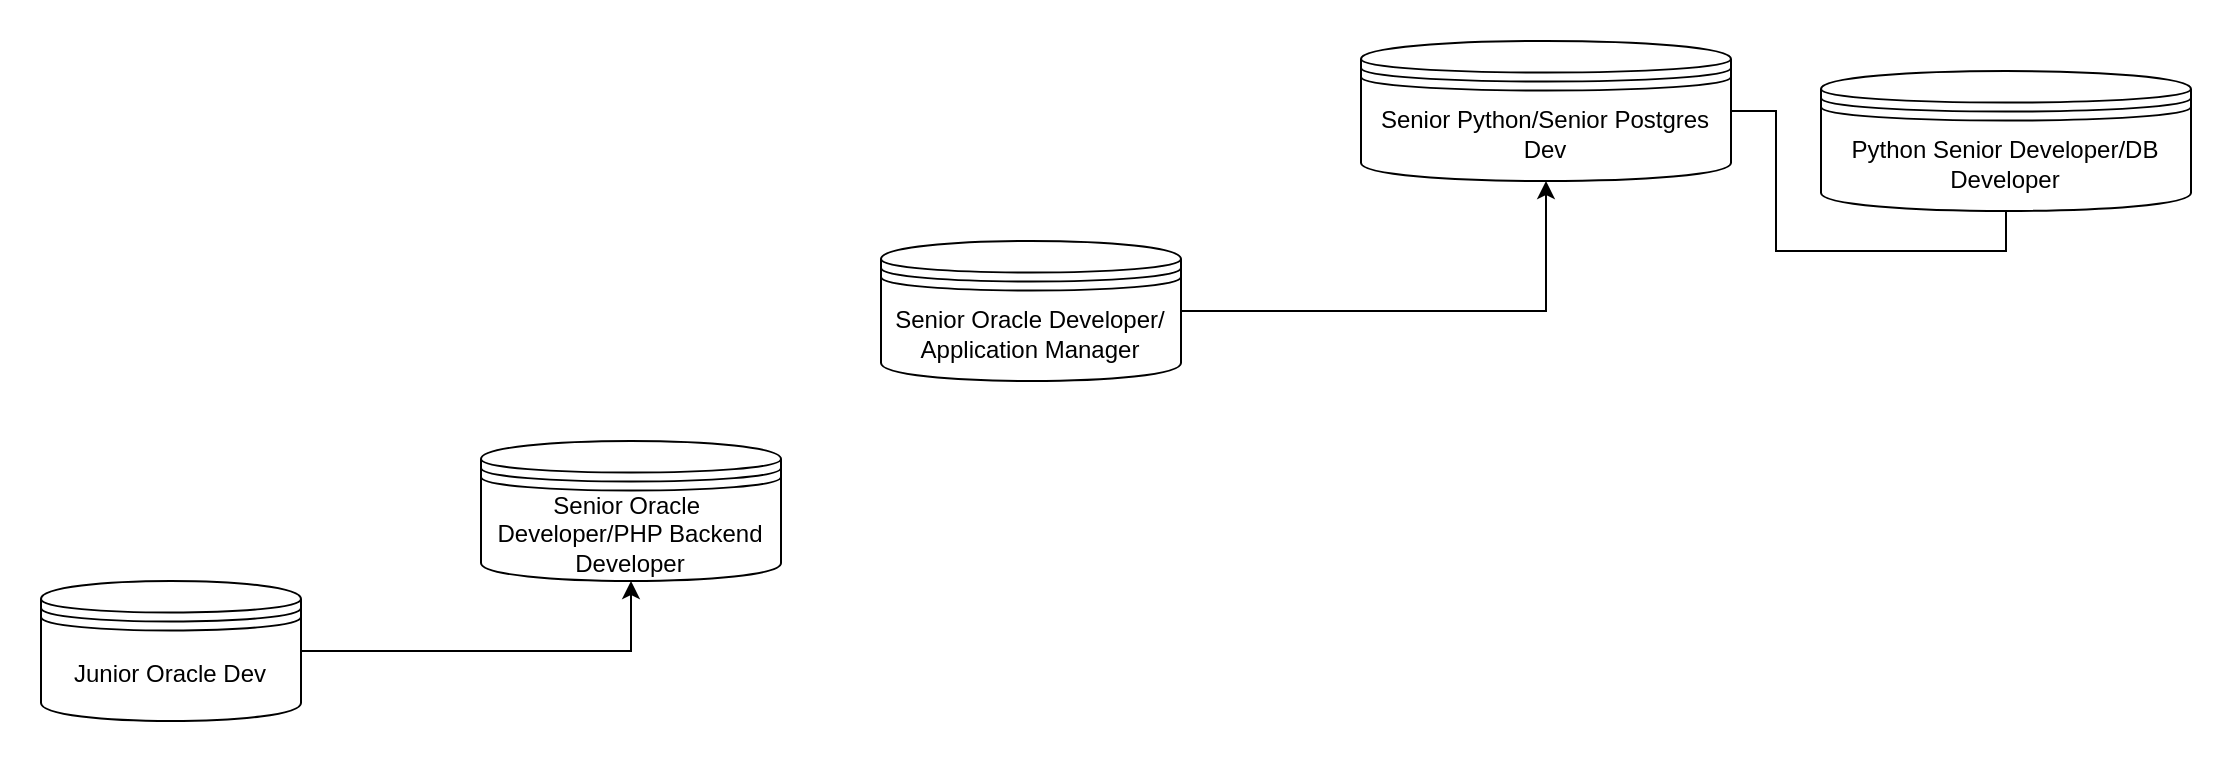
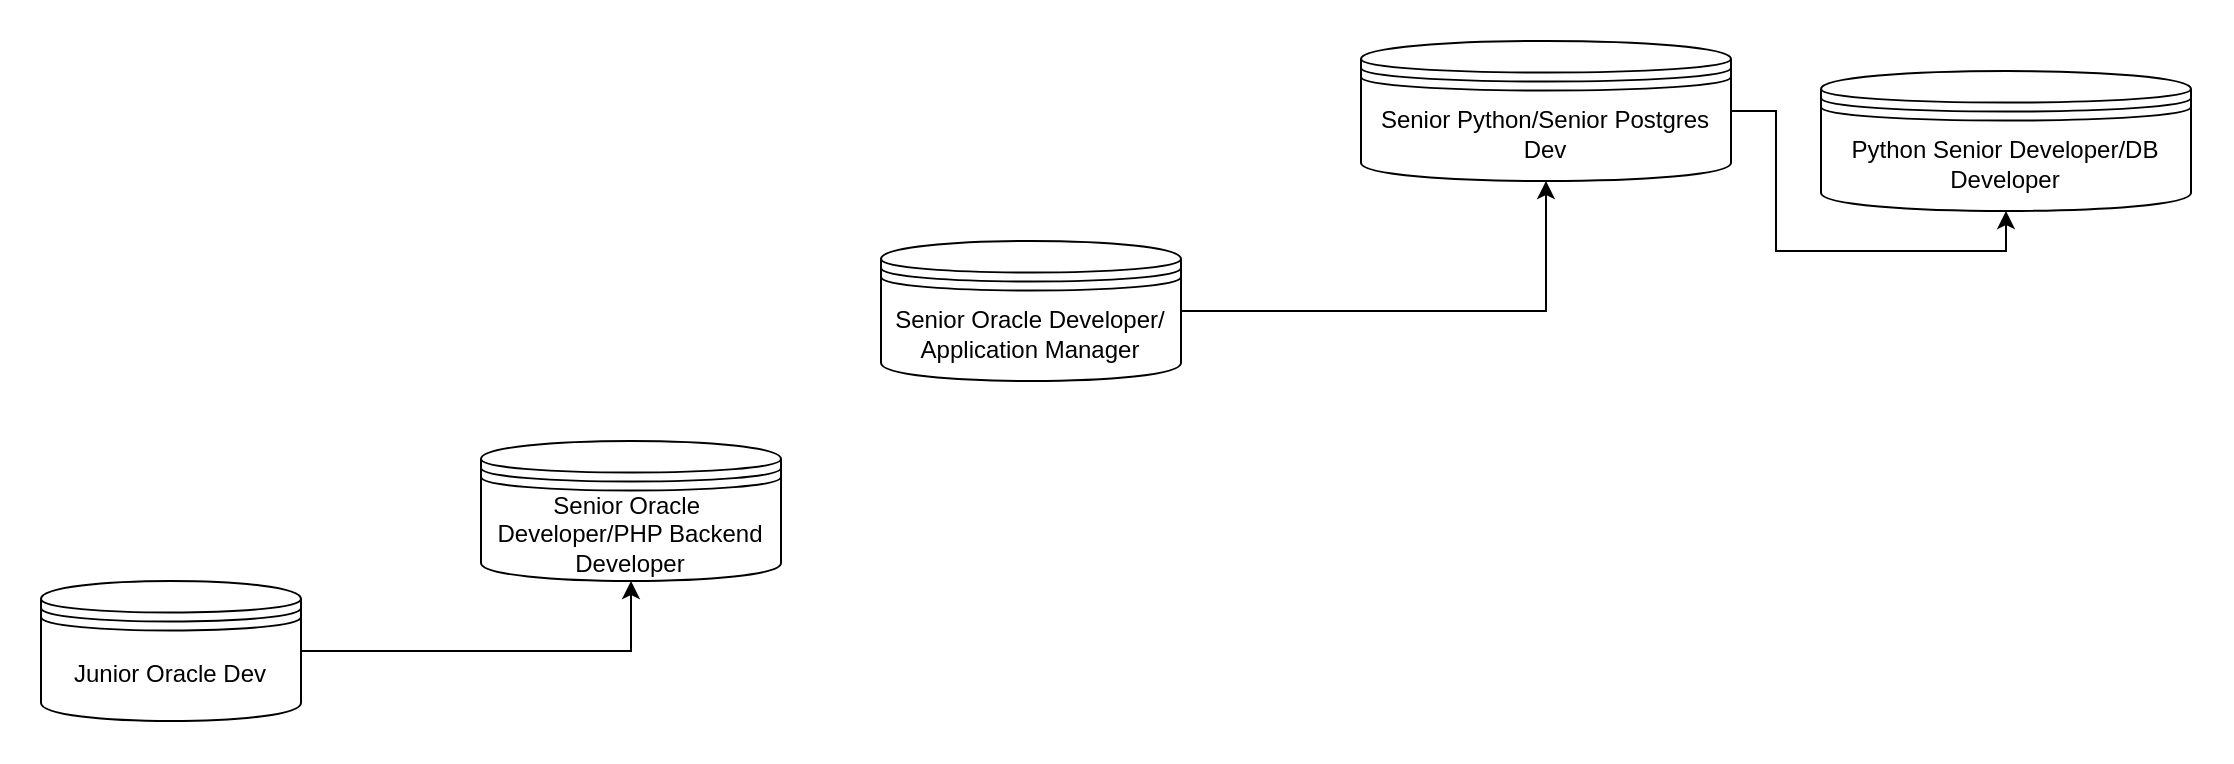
(2006, 220) -> (2006, 226)
